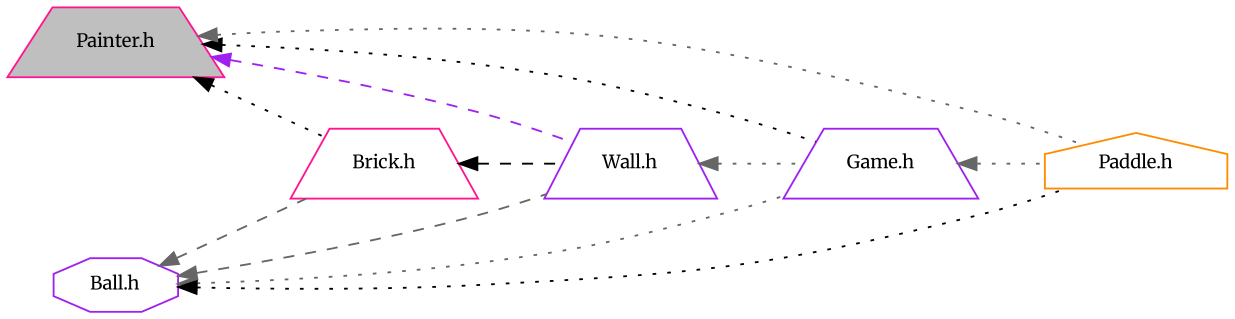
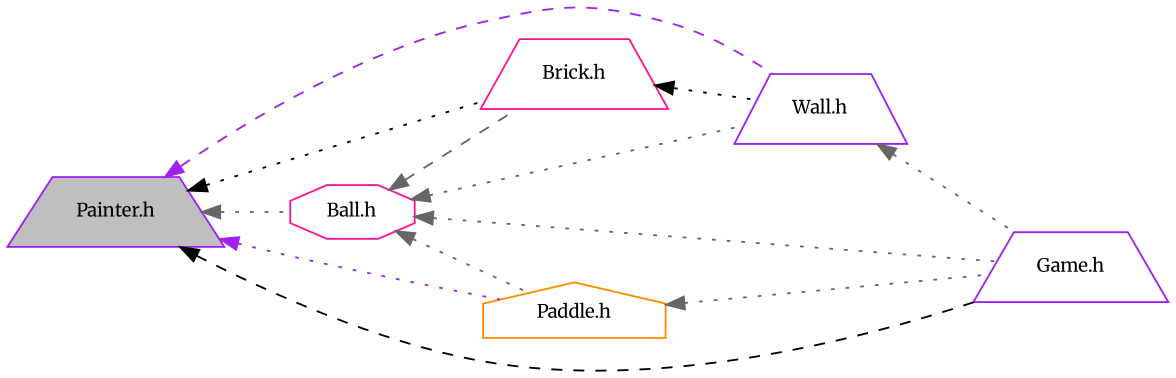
(116, 42) -> (116, 212)
(656, 43) -> (369, 273)
(523, 70) -> (579, 370)
(520, 164) -> (715, 94)
(1011, 164) -> (837, 289)
none -> (255, 212)
(373, 240) -> (586, 161)
(636, 275) -> (471, 266)
(116, 285) -> (352, 212)
